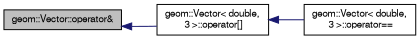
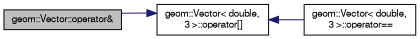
(144, 26) -> (134, 13)
